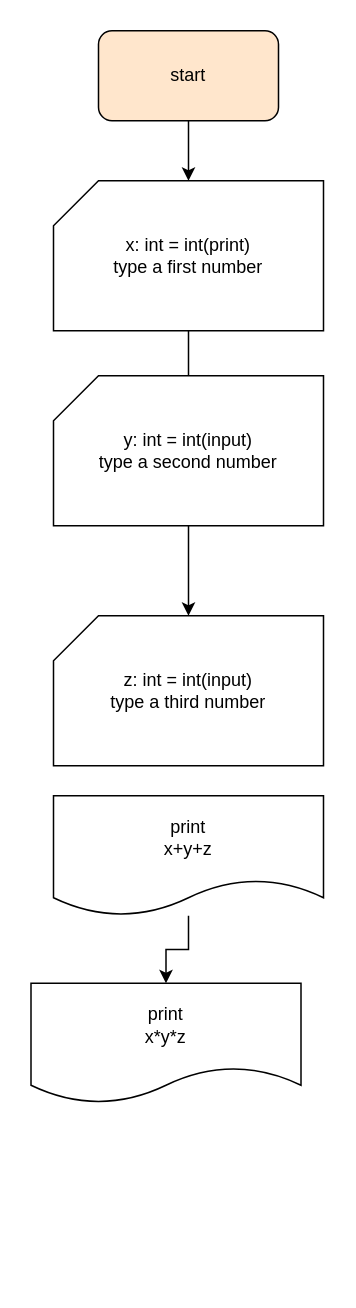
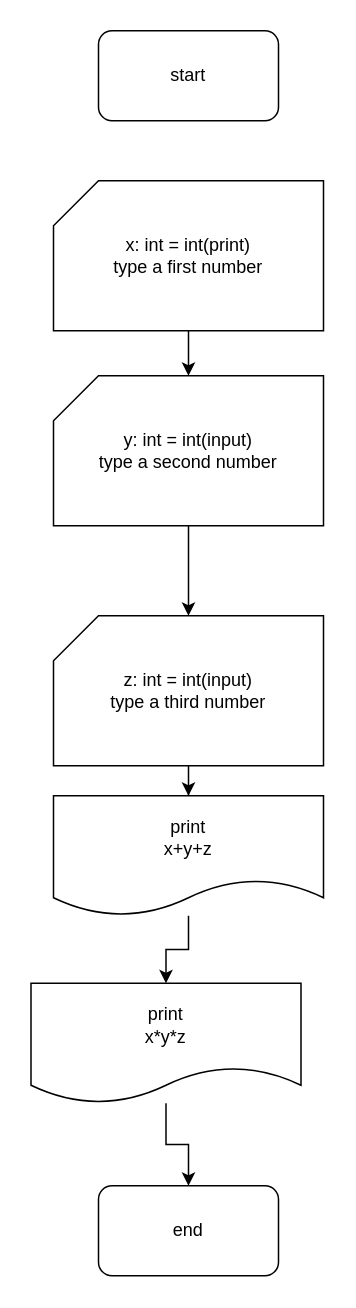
(188, 76) -> (188, 76)
(188, 146) -> none
(188, 368) -> (188, 364)
none -> (188, 786)
none -> (172, 1145)
none -> (188, 1231)
